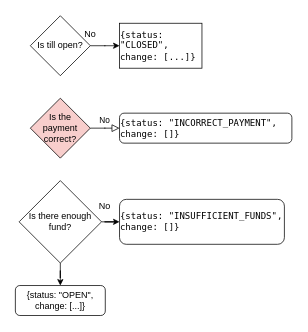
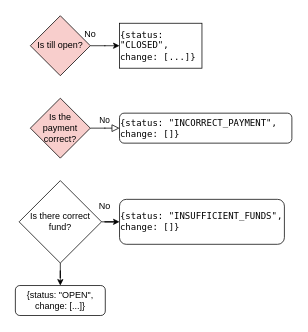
(60, 45) -> (60, 45)
(60, 222) -> (60, 222)
